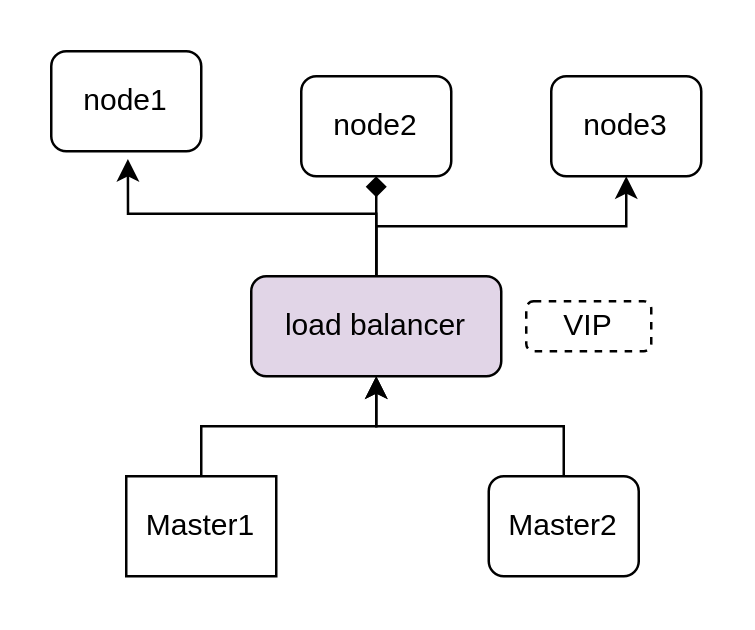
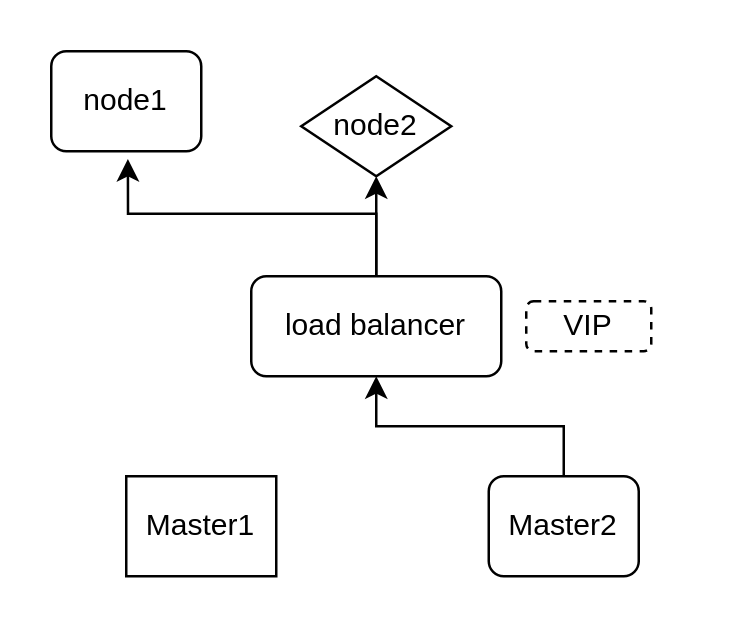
(376, 126) -> (376, 126)
(626, 126) -> none
(376, 197) -> (376, 195)
(520, 226) -> none
(376, 326) -> (376, 326)
(261, 426) -> none
